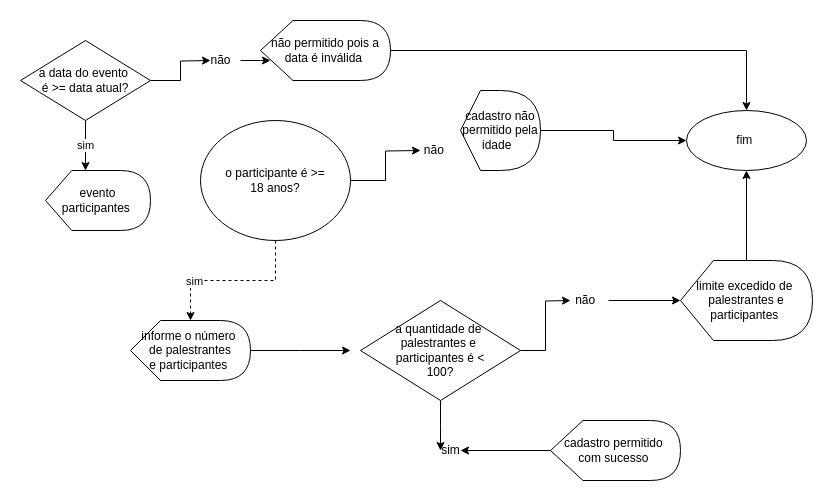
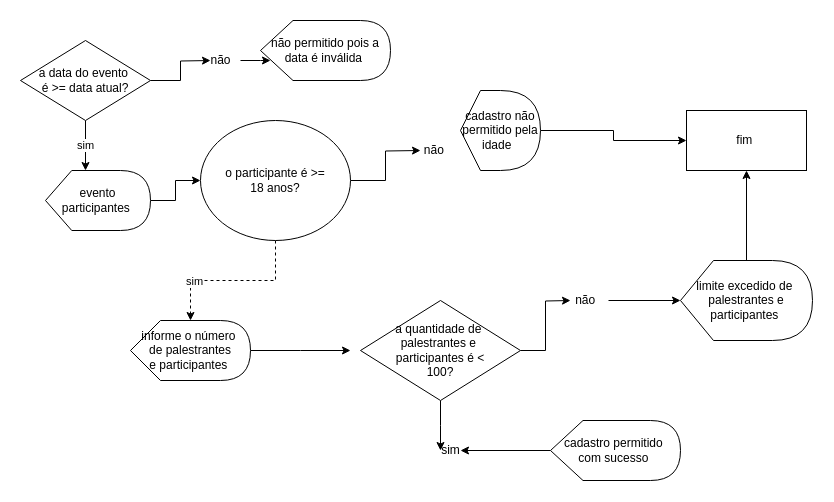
(595, 51) -> none
(747, 141) -> (747, 141)
none -> (176, 195)
